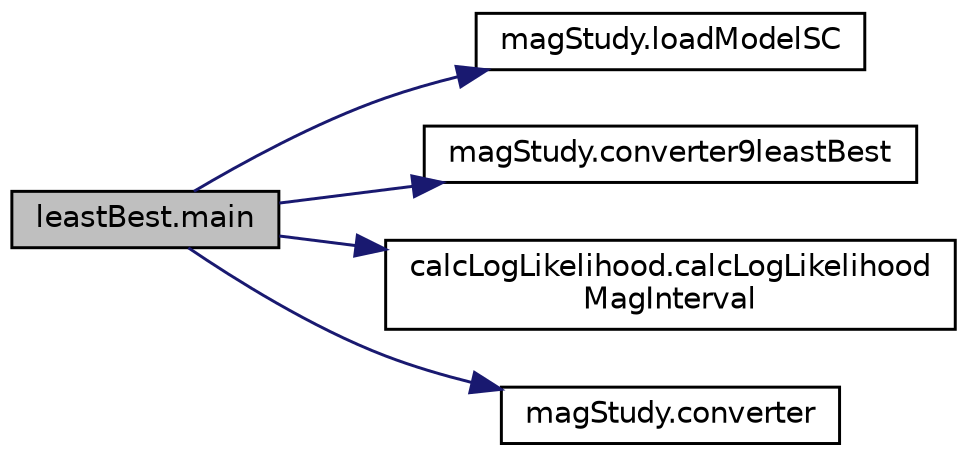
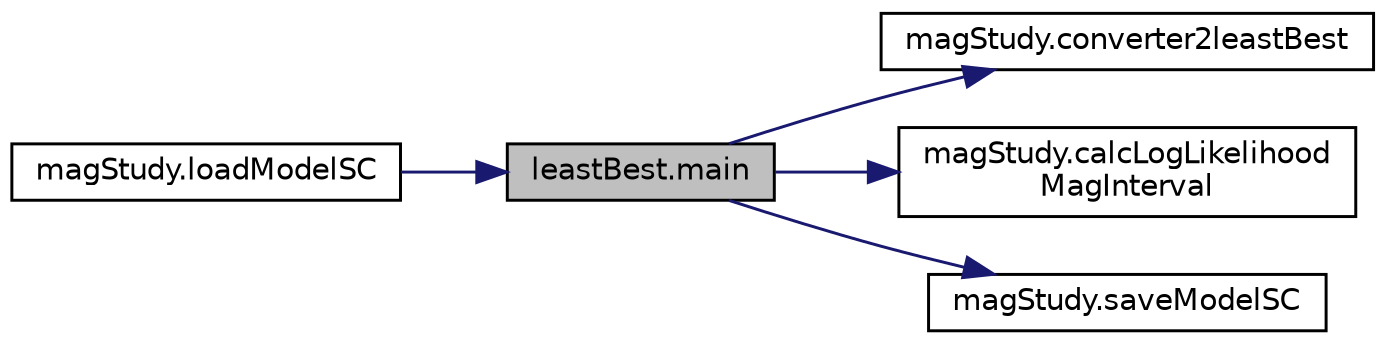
(322, 124) -> (438, 172)
(670, 154) -> (1127, 42)
(670, 285) -> (1127, 172)
(670, 415) -> (1127, 303)
